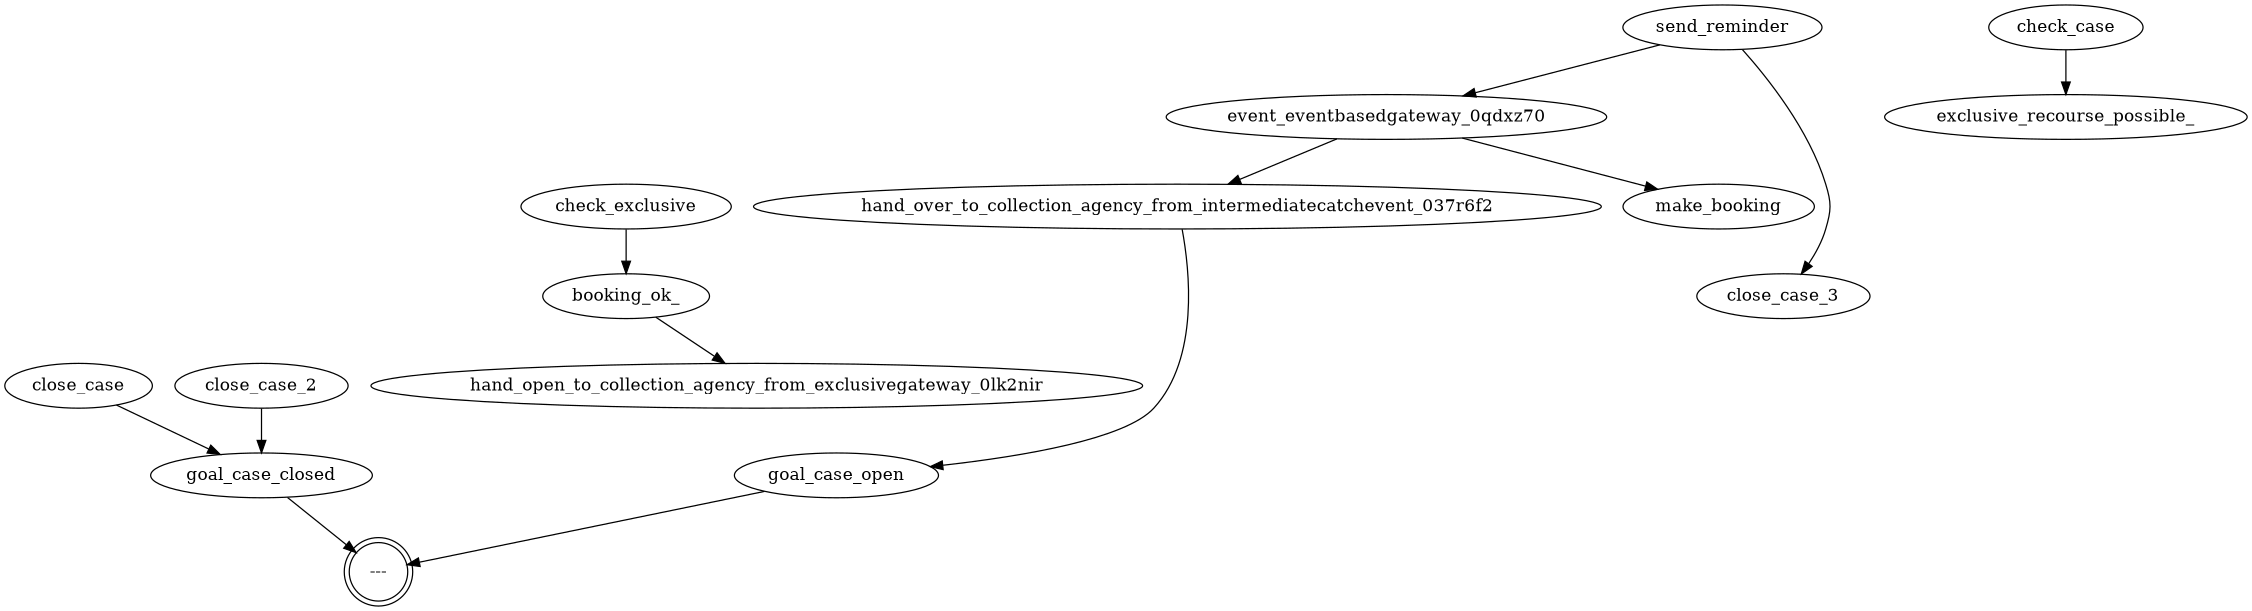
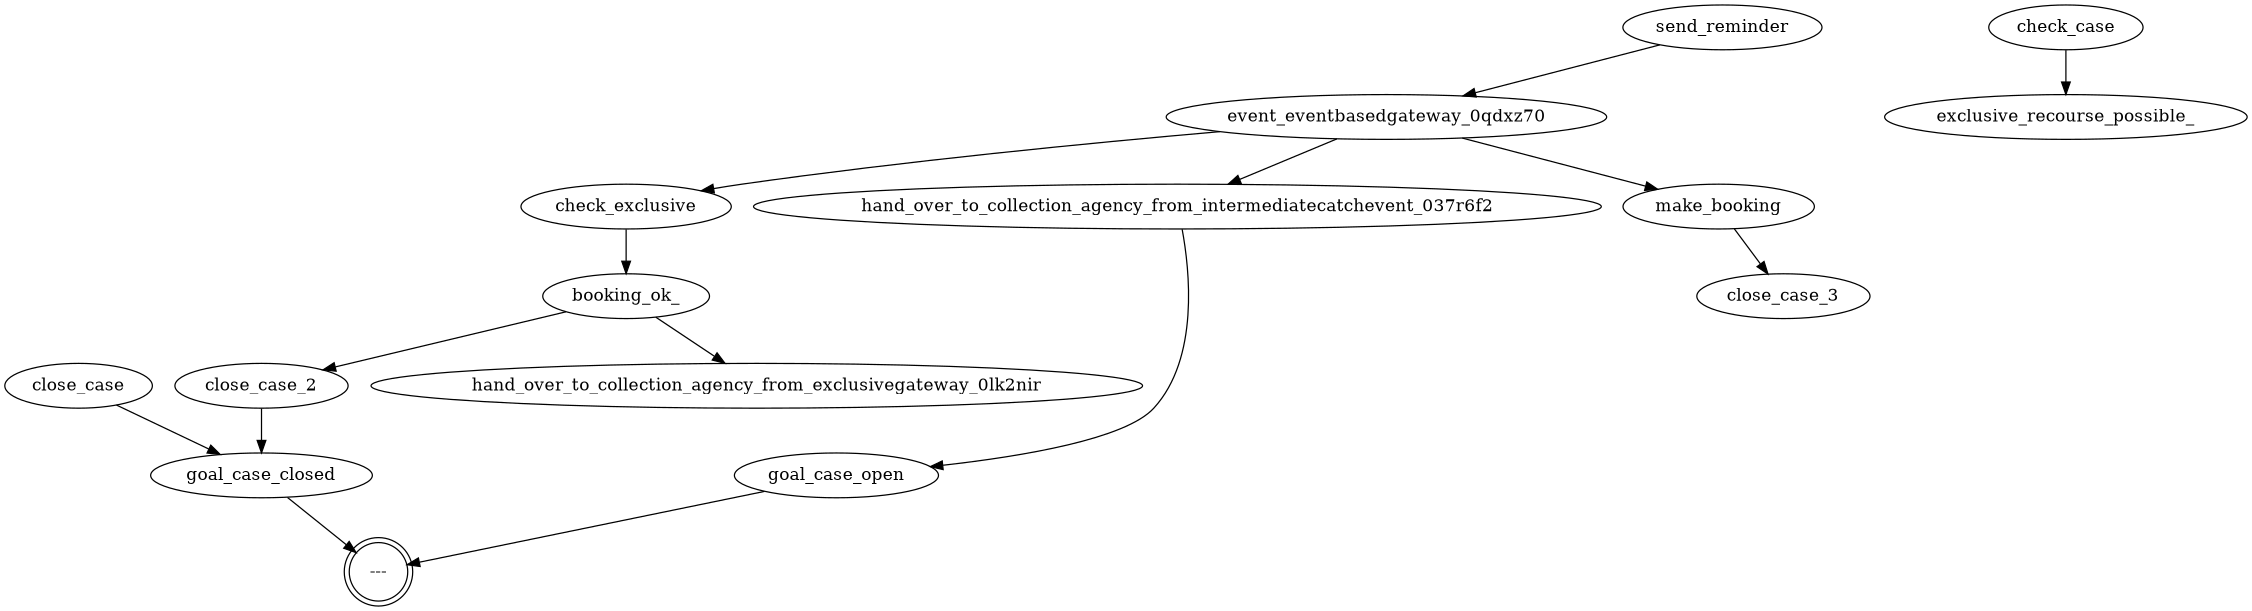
(1812, 150) -> (1747, 246)
none -> (966, 156)
none -> (451, 339)
(757, 386) -> (757, 386)
